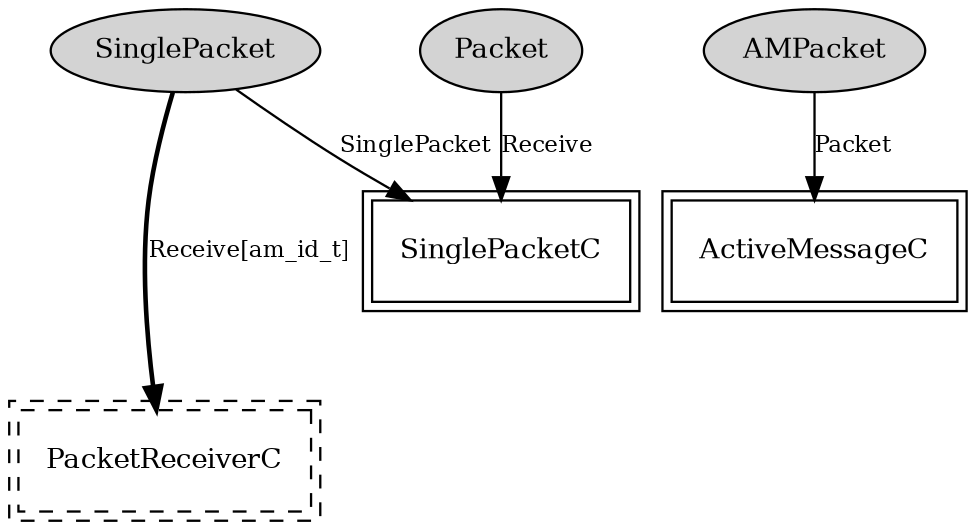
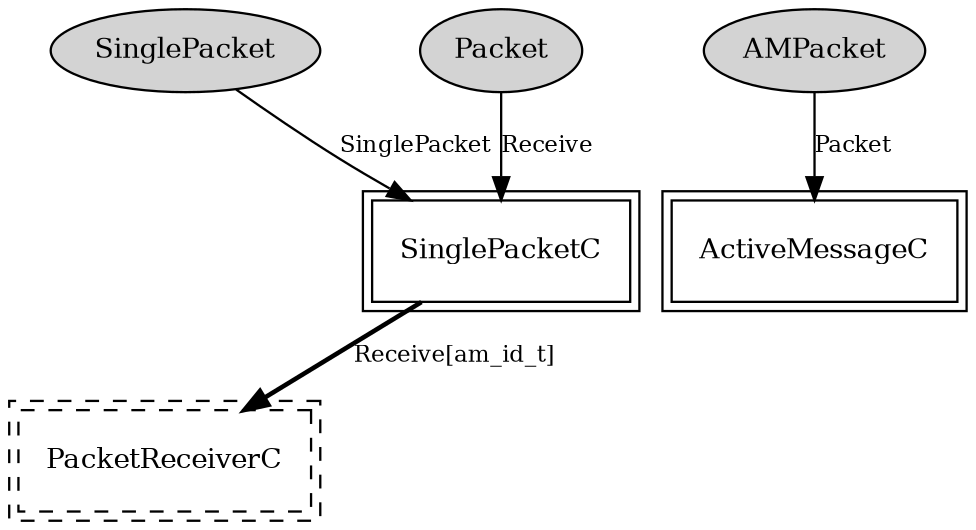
(146, 238) -> (343, 350)
